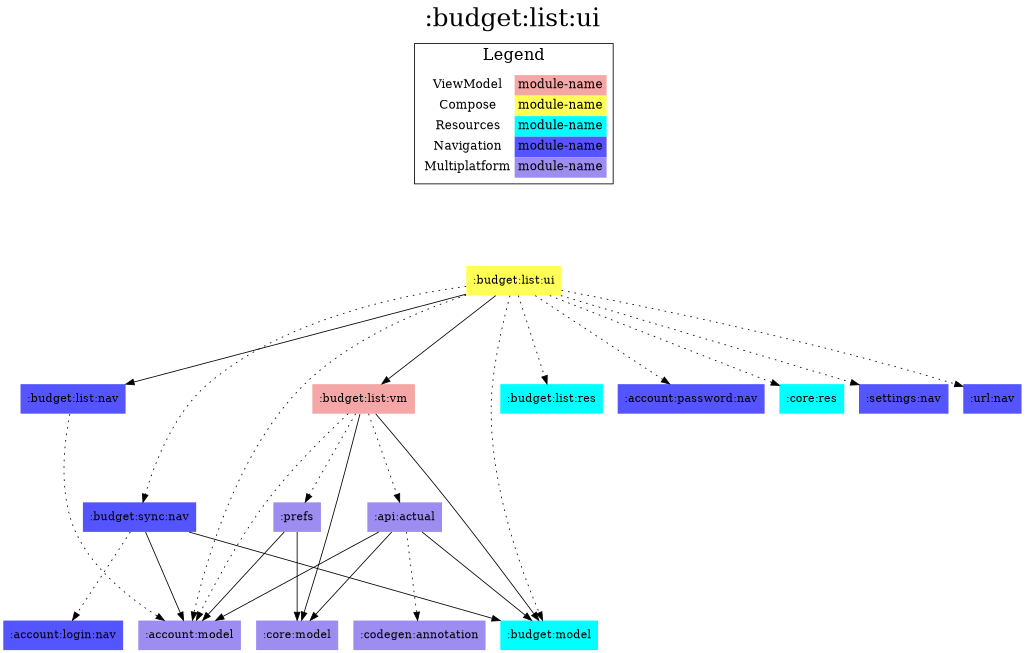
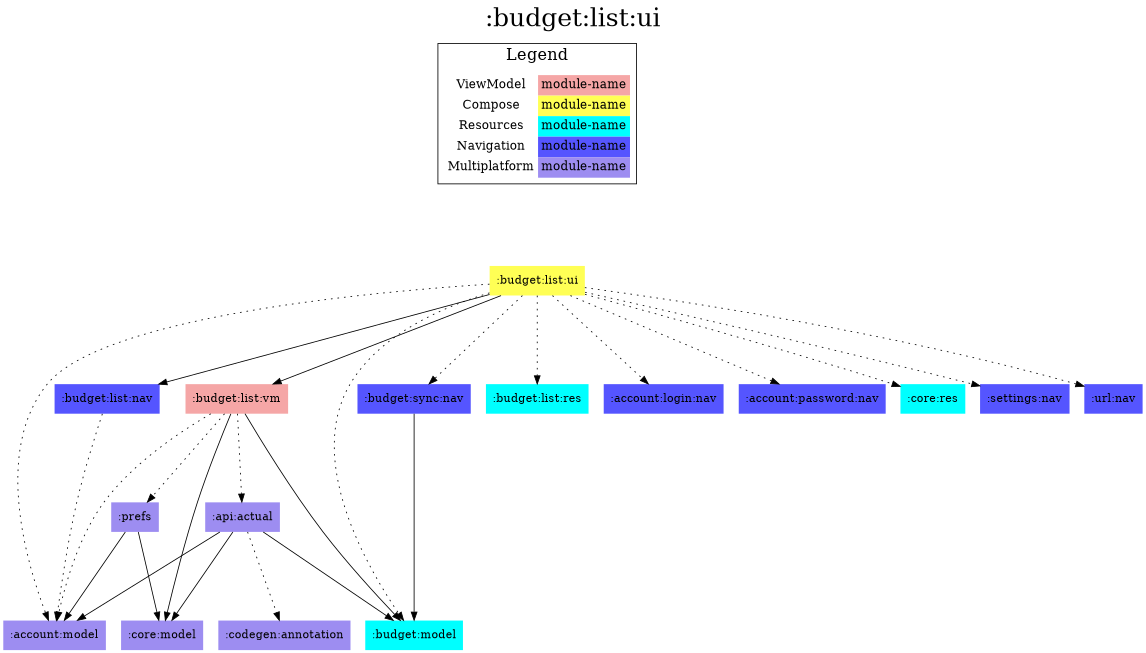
(163, 572) -> none
(101, 577) -> (597, 337)
